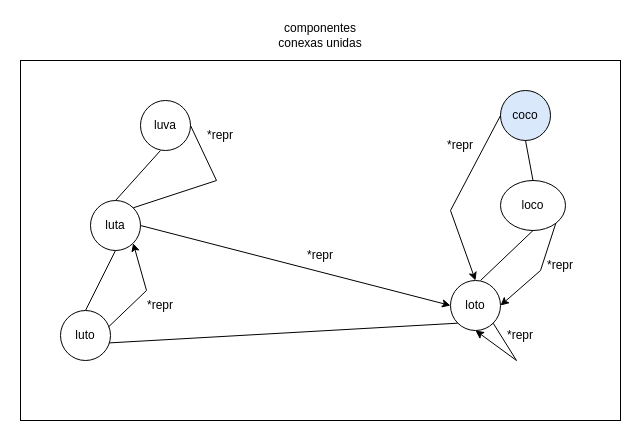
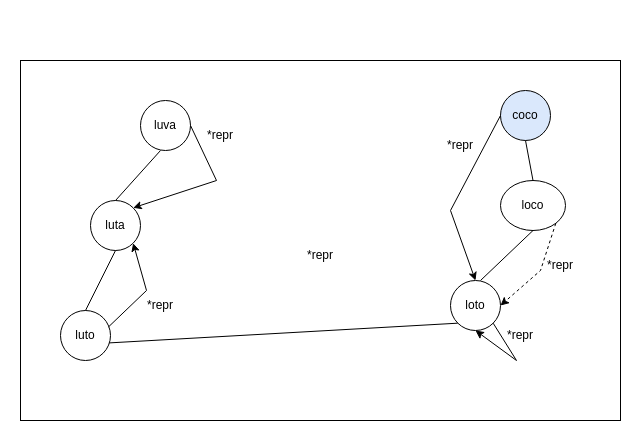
(321, 36) -> none
(138, 206) -> (141, 205)
(292, 265) -> none
(541, 270) -> (541, 270)
